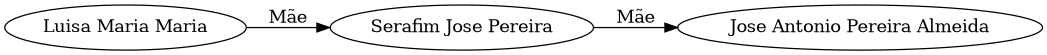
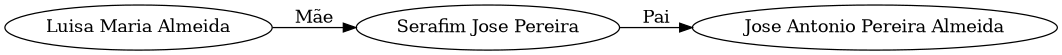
(636, 18) -> (656, 18)
(126, 28) -> (139, 28)
